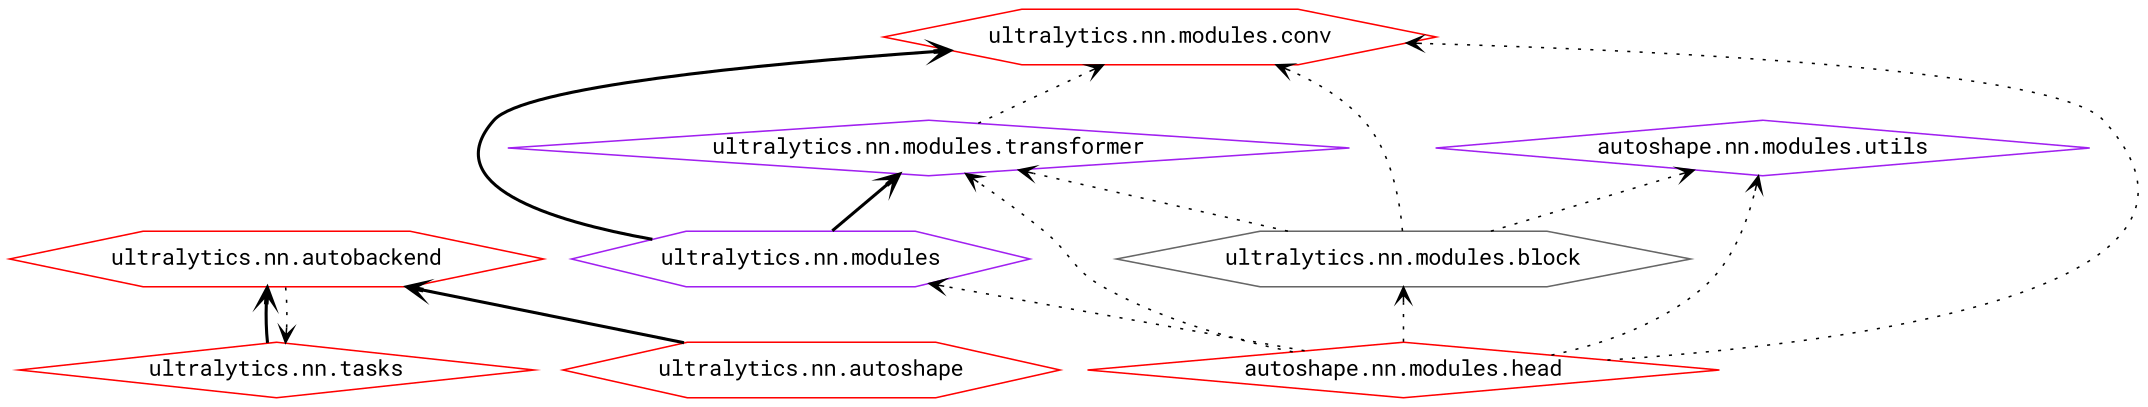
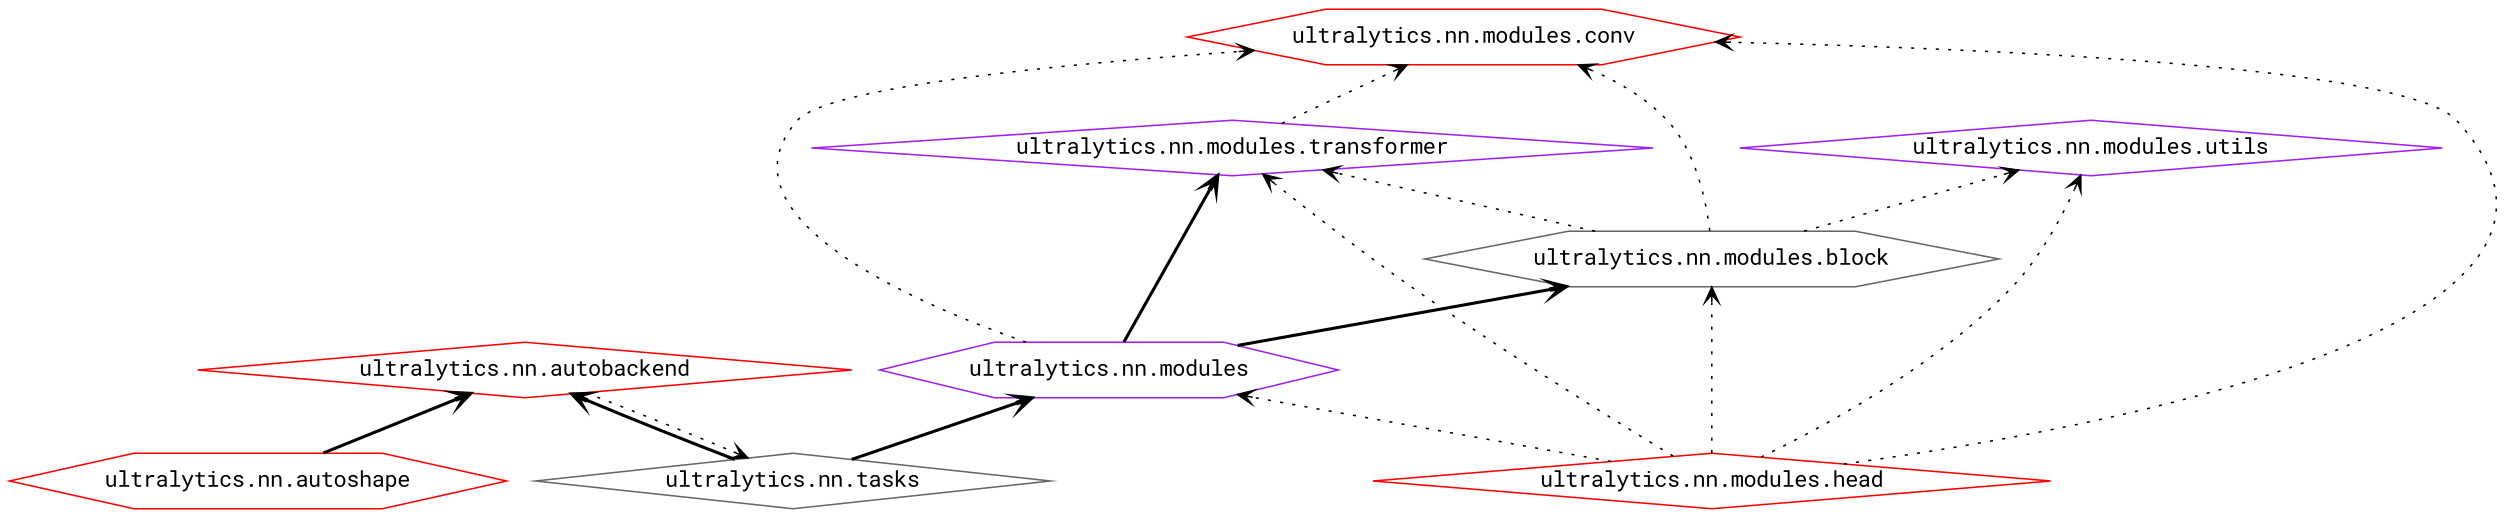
(592, 89) -> (834, 103)
(1763, 148) -> (2091, 148)
(277, 259) -> (525, 370)
none -> (1394, 317)
(277, 370) -> (793, 481)
(1403, 370) -> (1712, 481)
none -> (935, 431)
